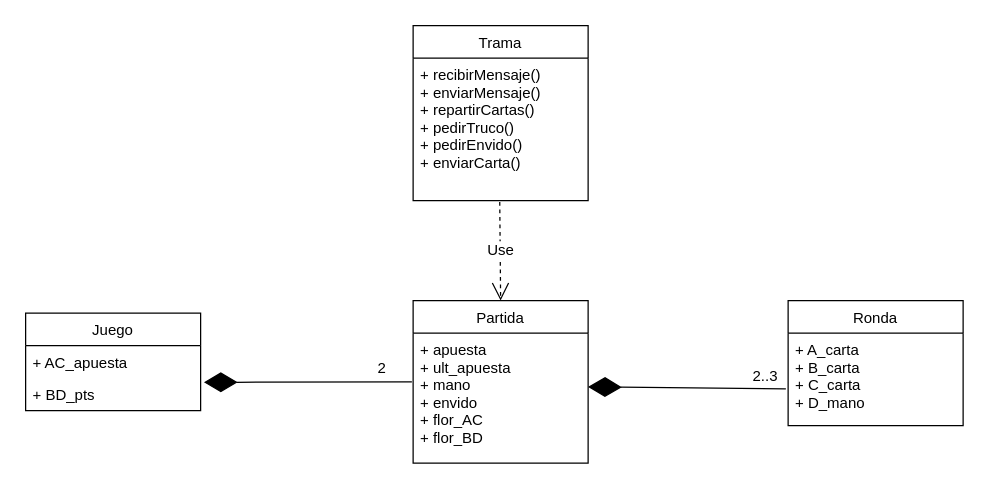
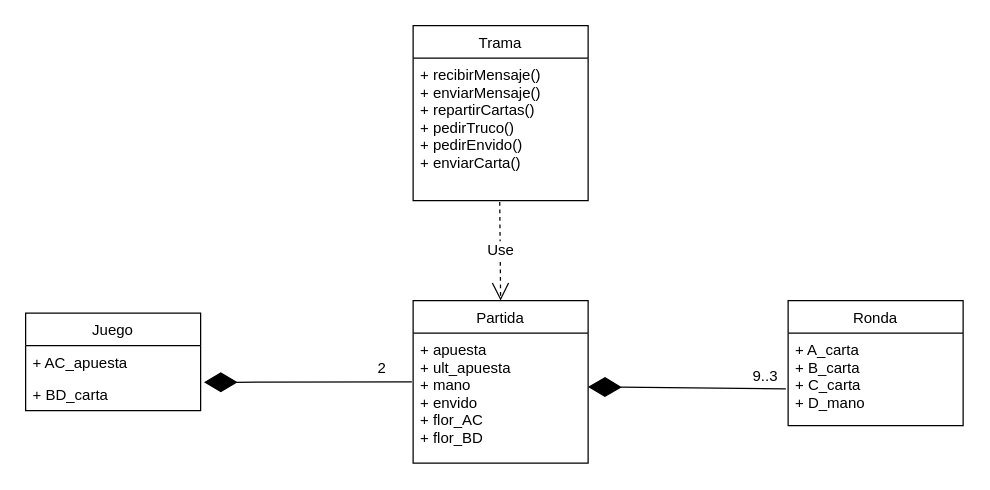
(766, 377) -> (766, 377)
(64, 395) -> (73, 395)
